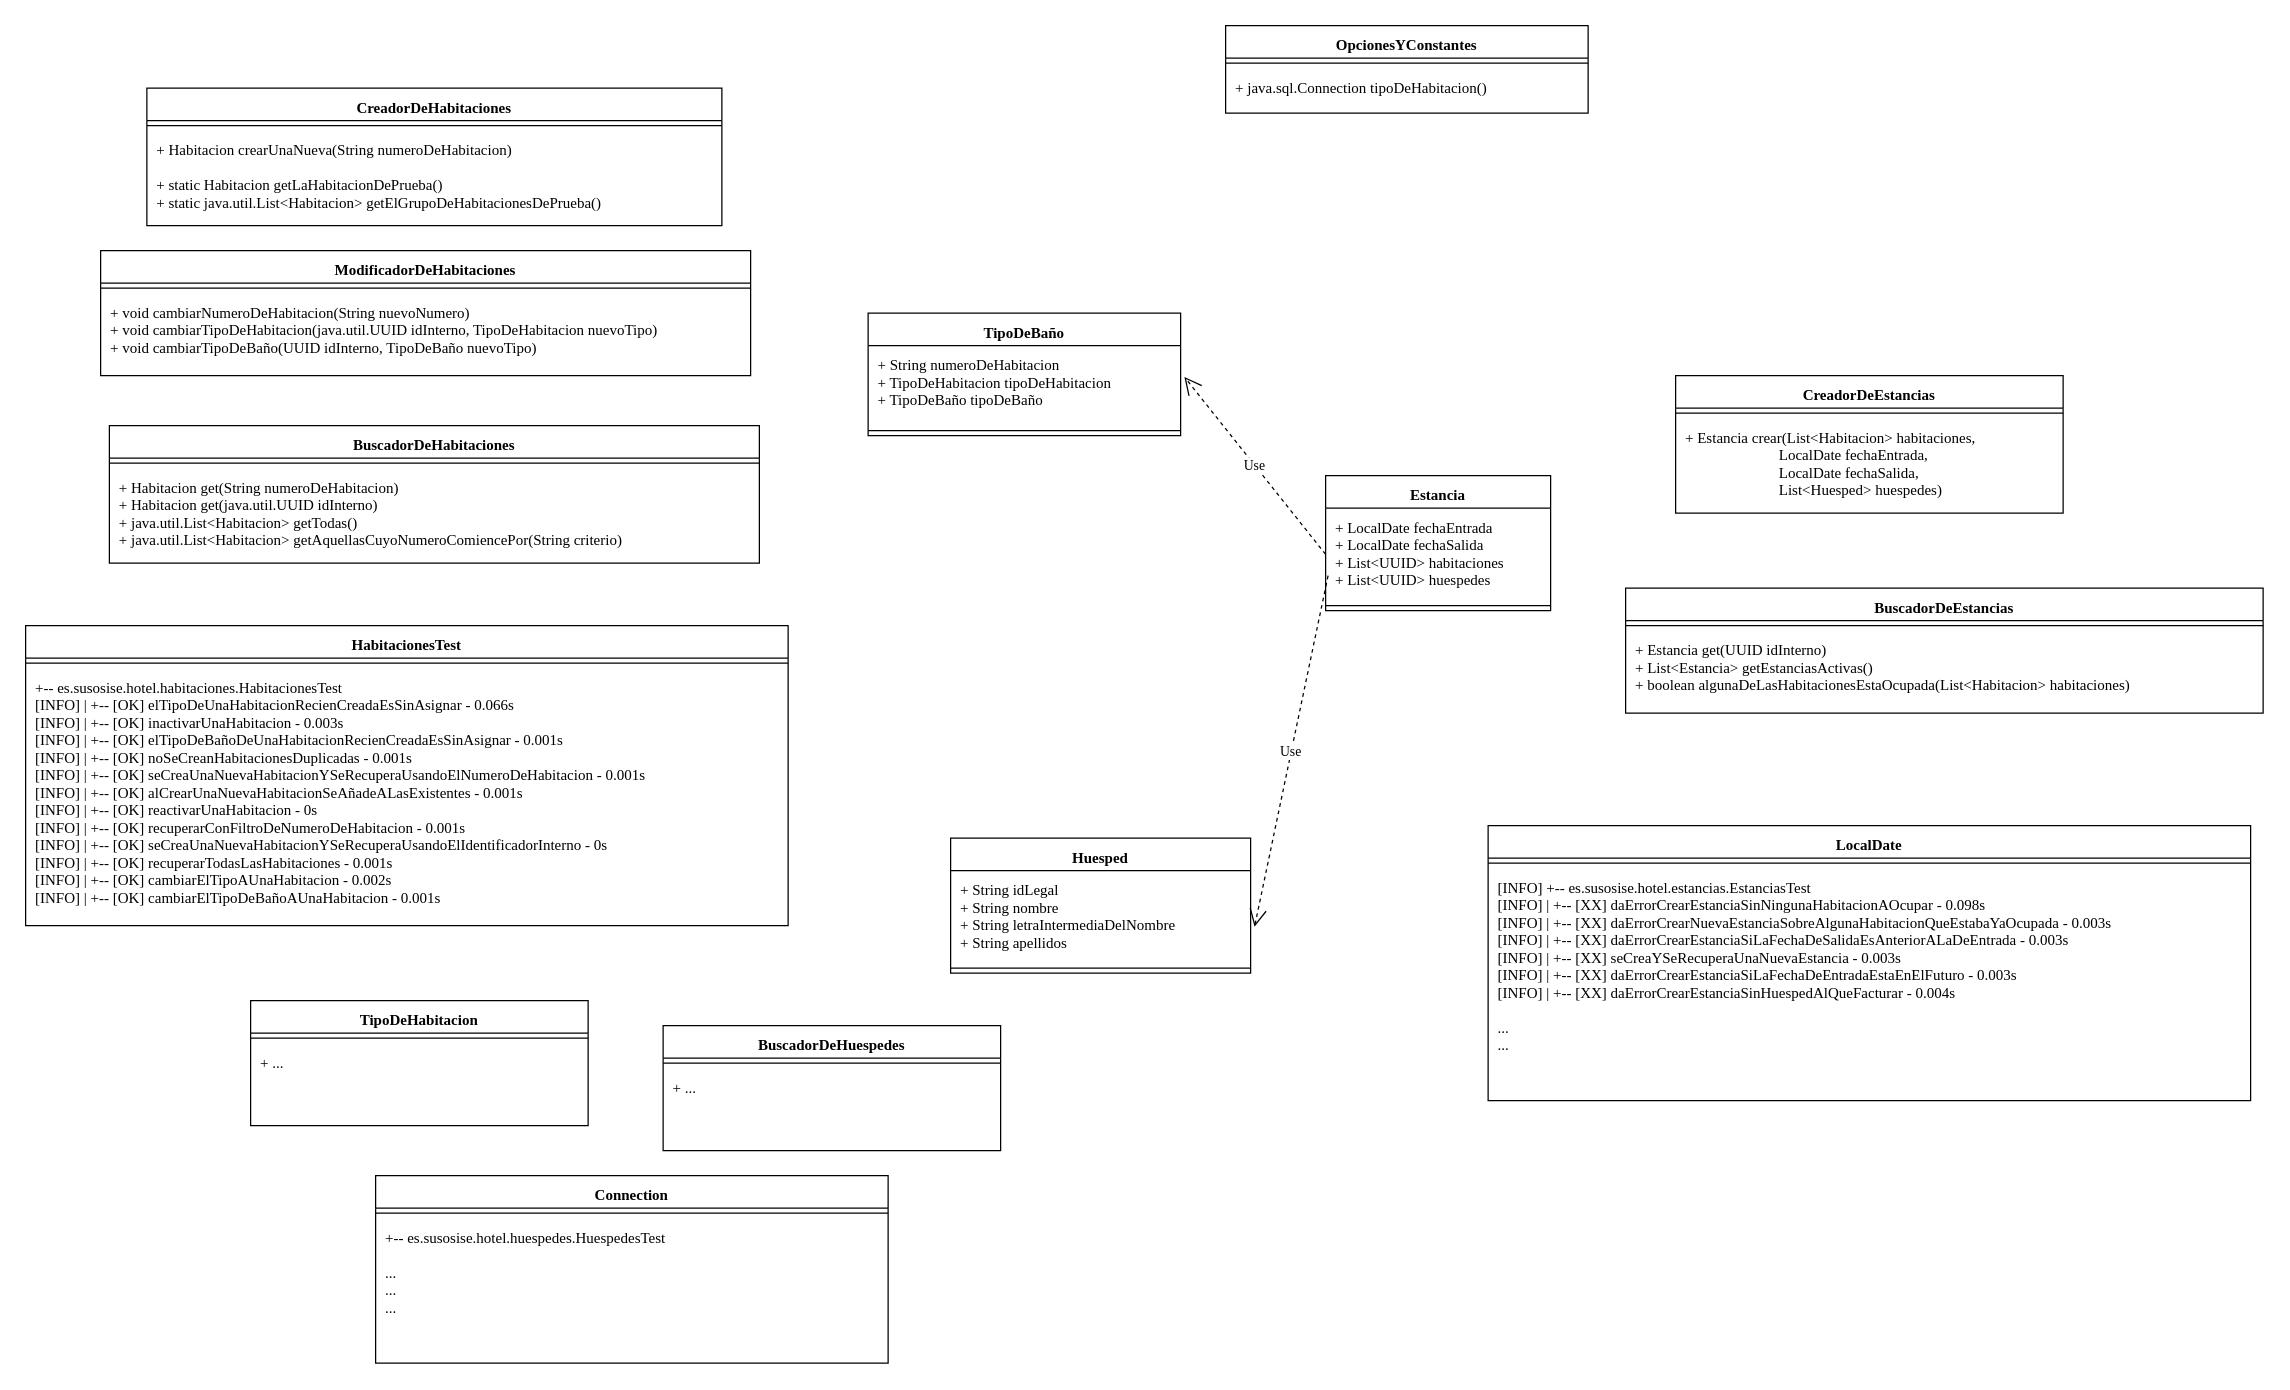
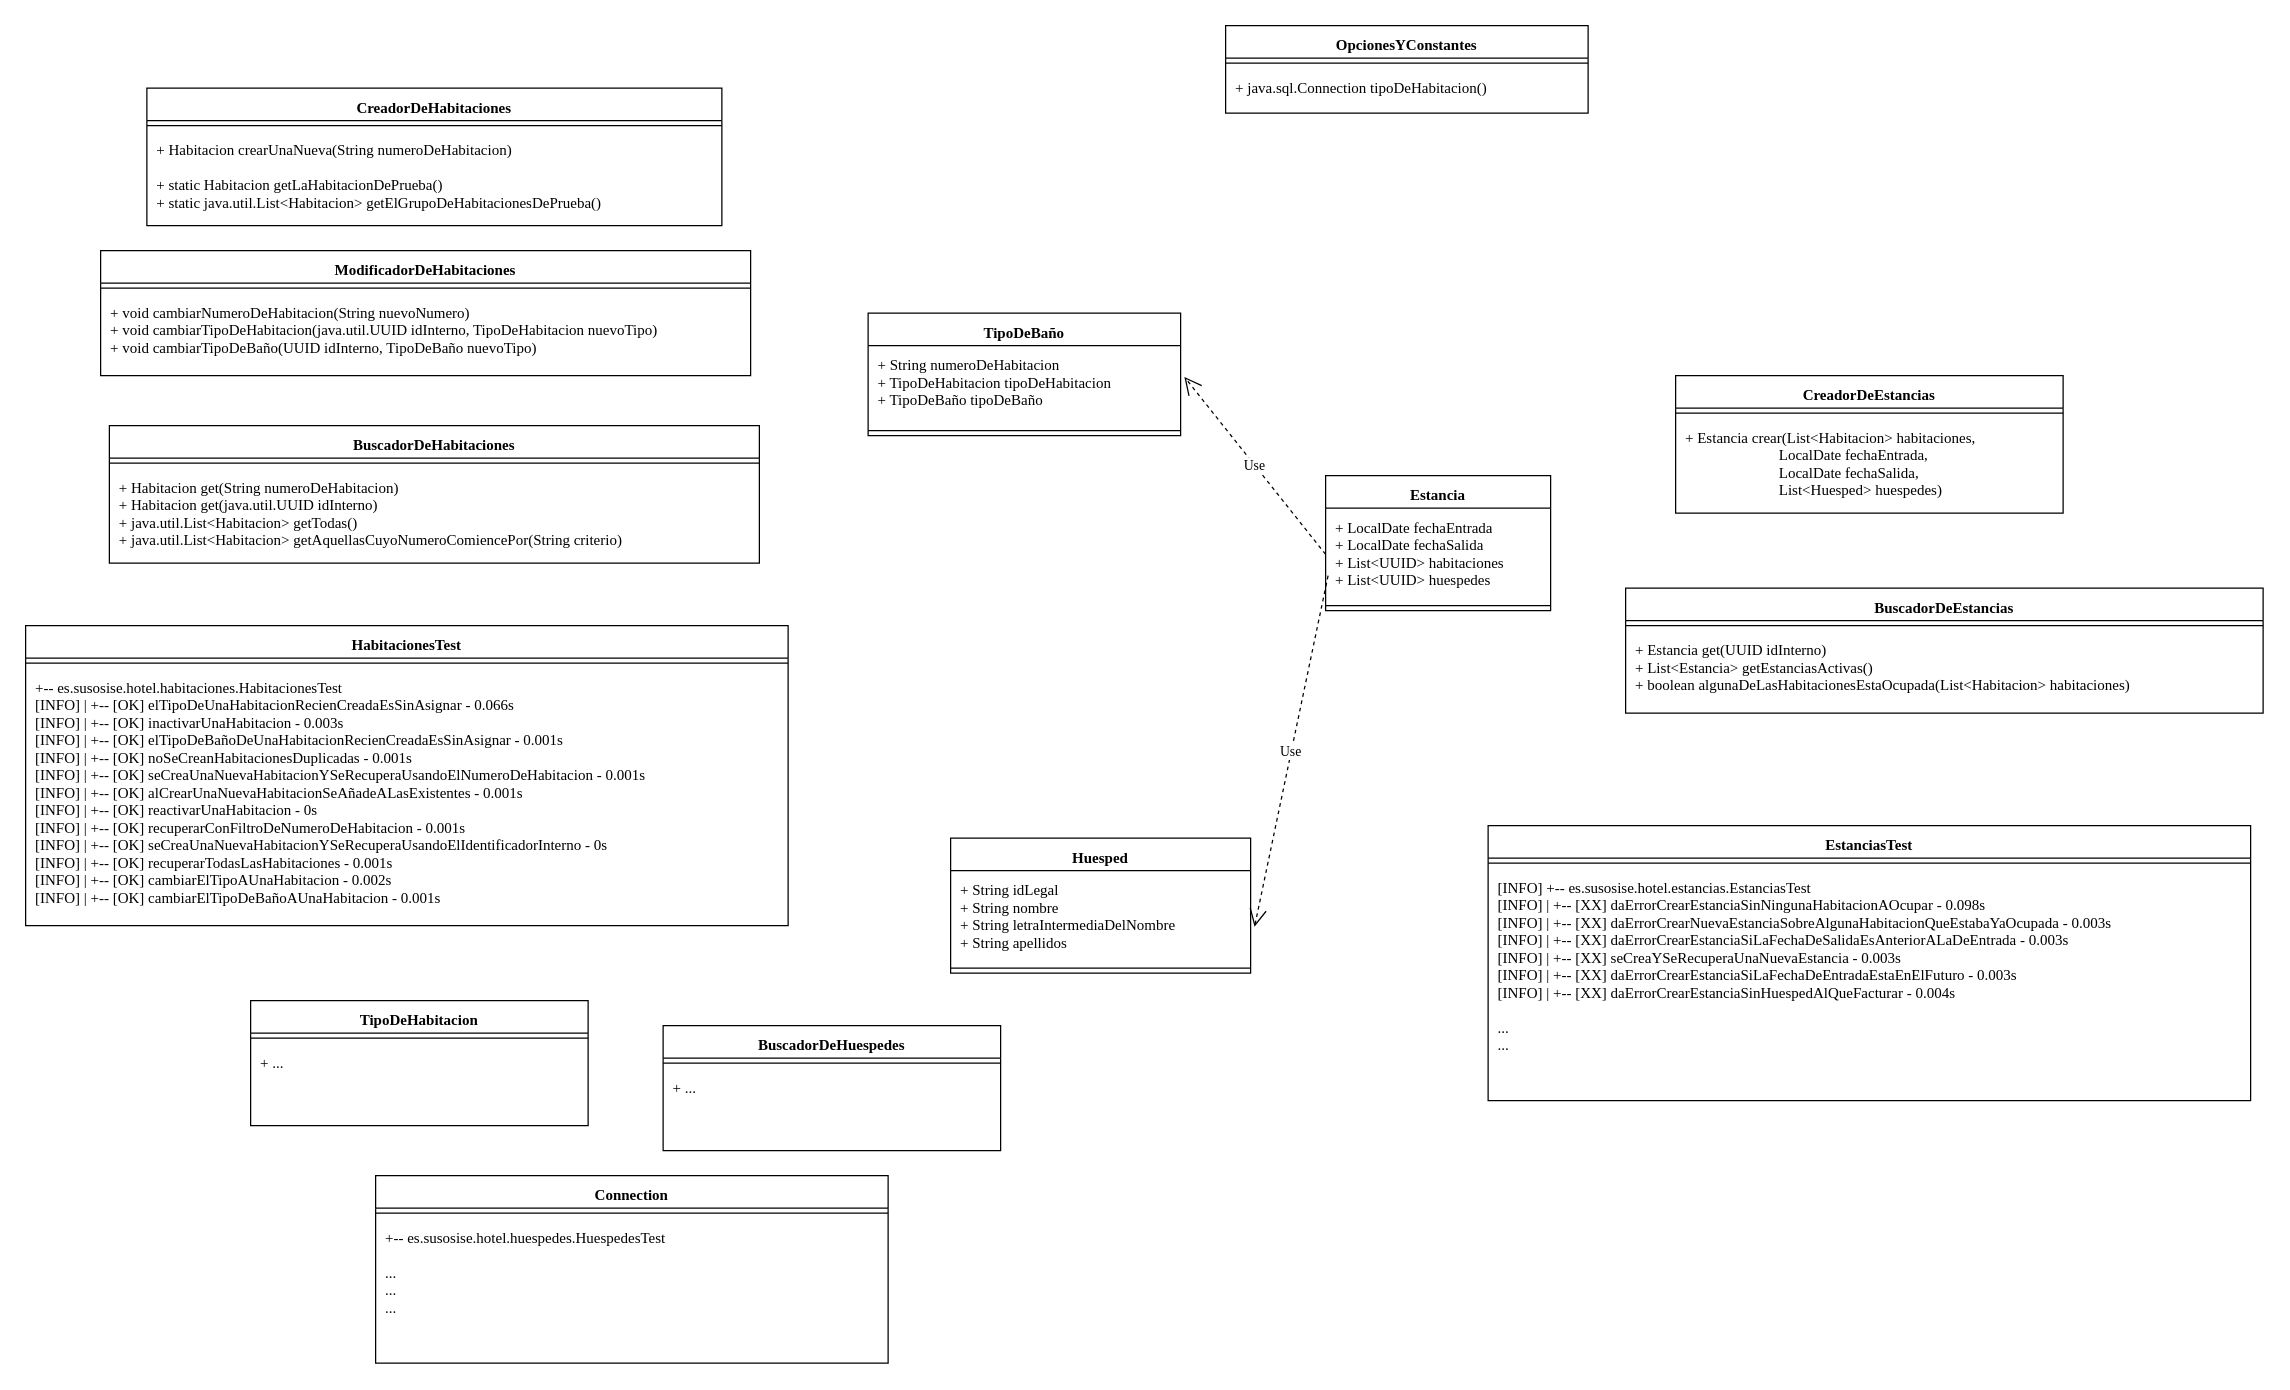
(1869, 845) -> (1869, 845)
